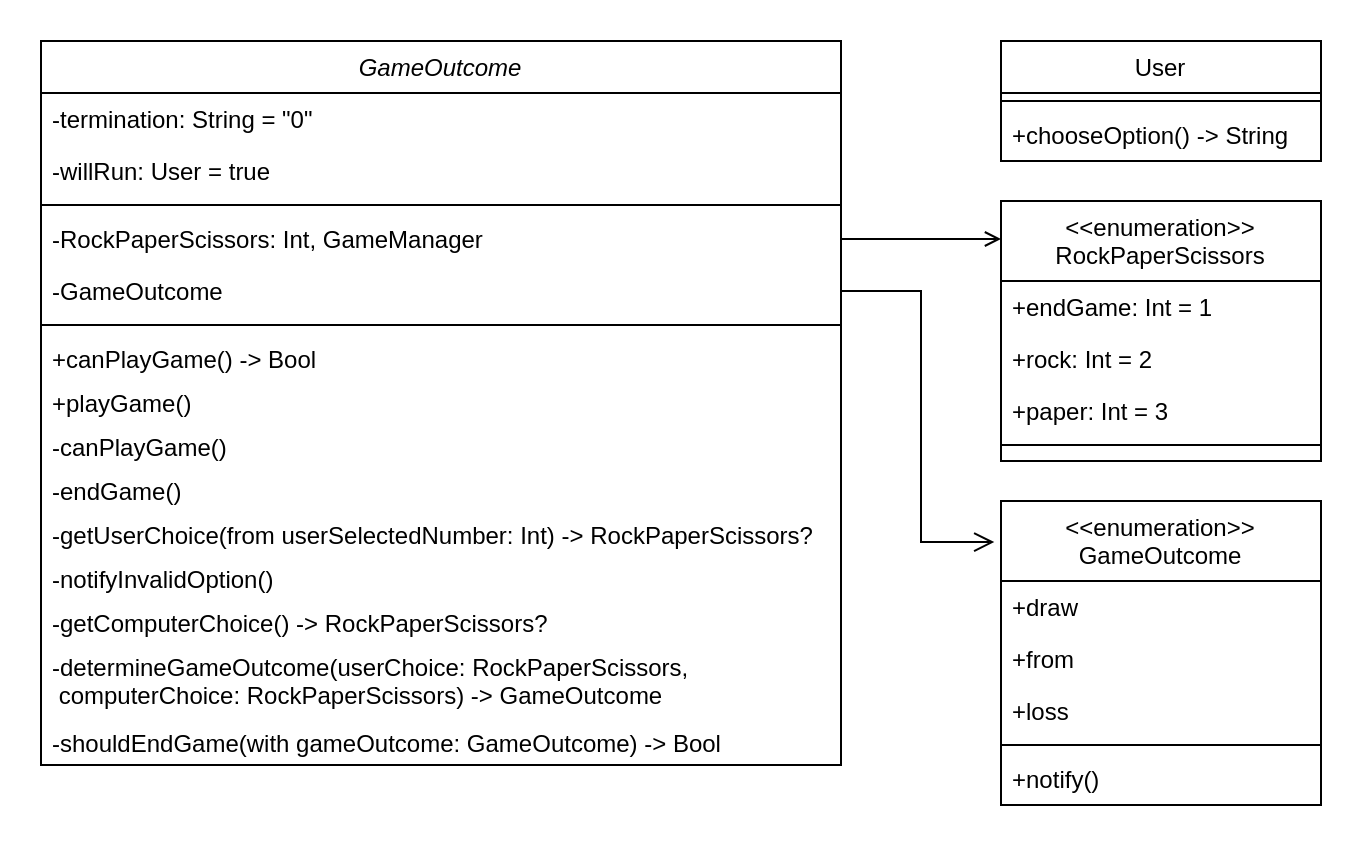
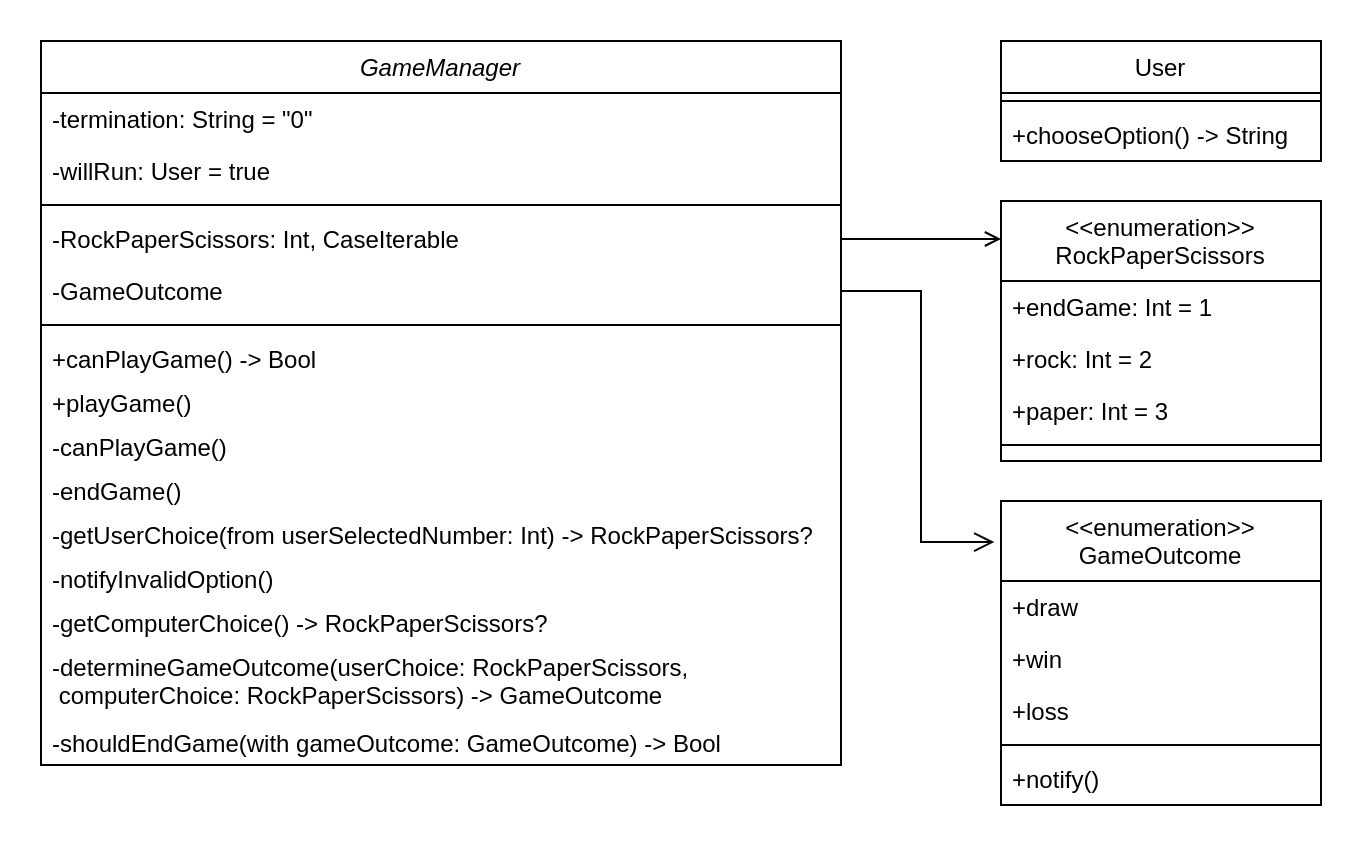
(440, 68) -> (440, 68)
(281, 240) -> (285, 240)
(1046, 660) -> (1036, 660)
